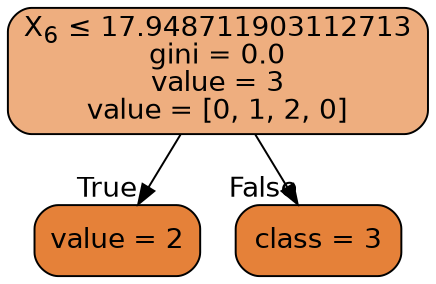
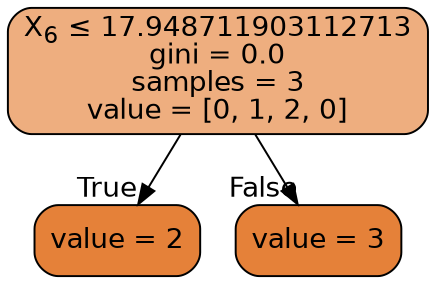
(218, 83) -> (218, 83)
(319, 241) -> (319, 241)
